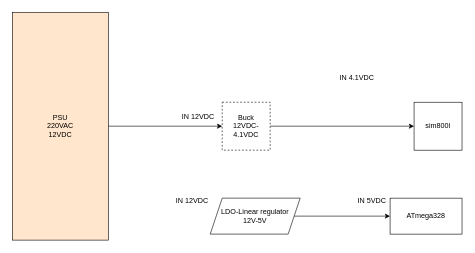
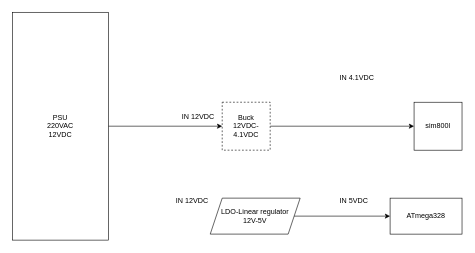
(60, 126) -> (60, 126)
(372, 201) -> (354, 201)
